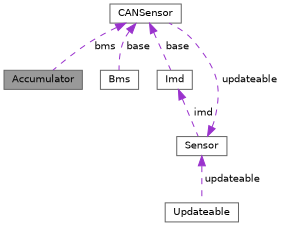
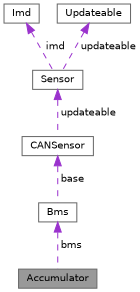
(83, 47) -> (58, 251)
(162, 51) -> none
(202, 184) -> (73, 51)
